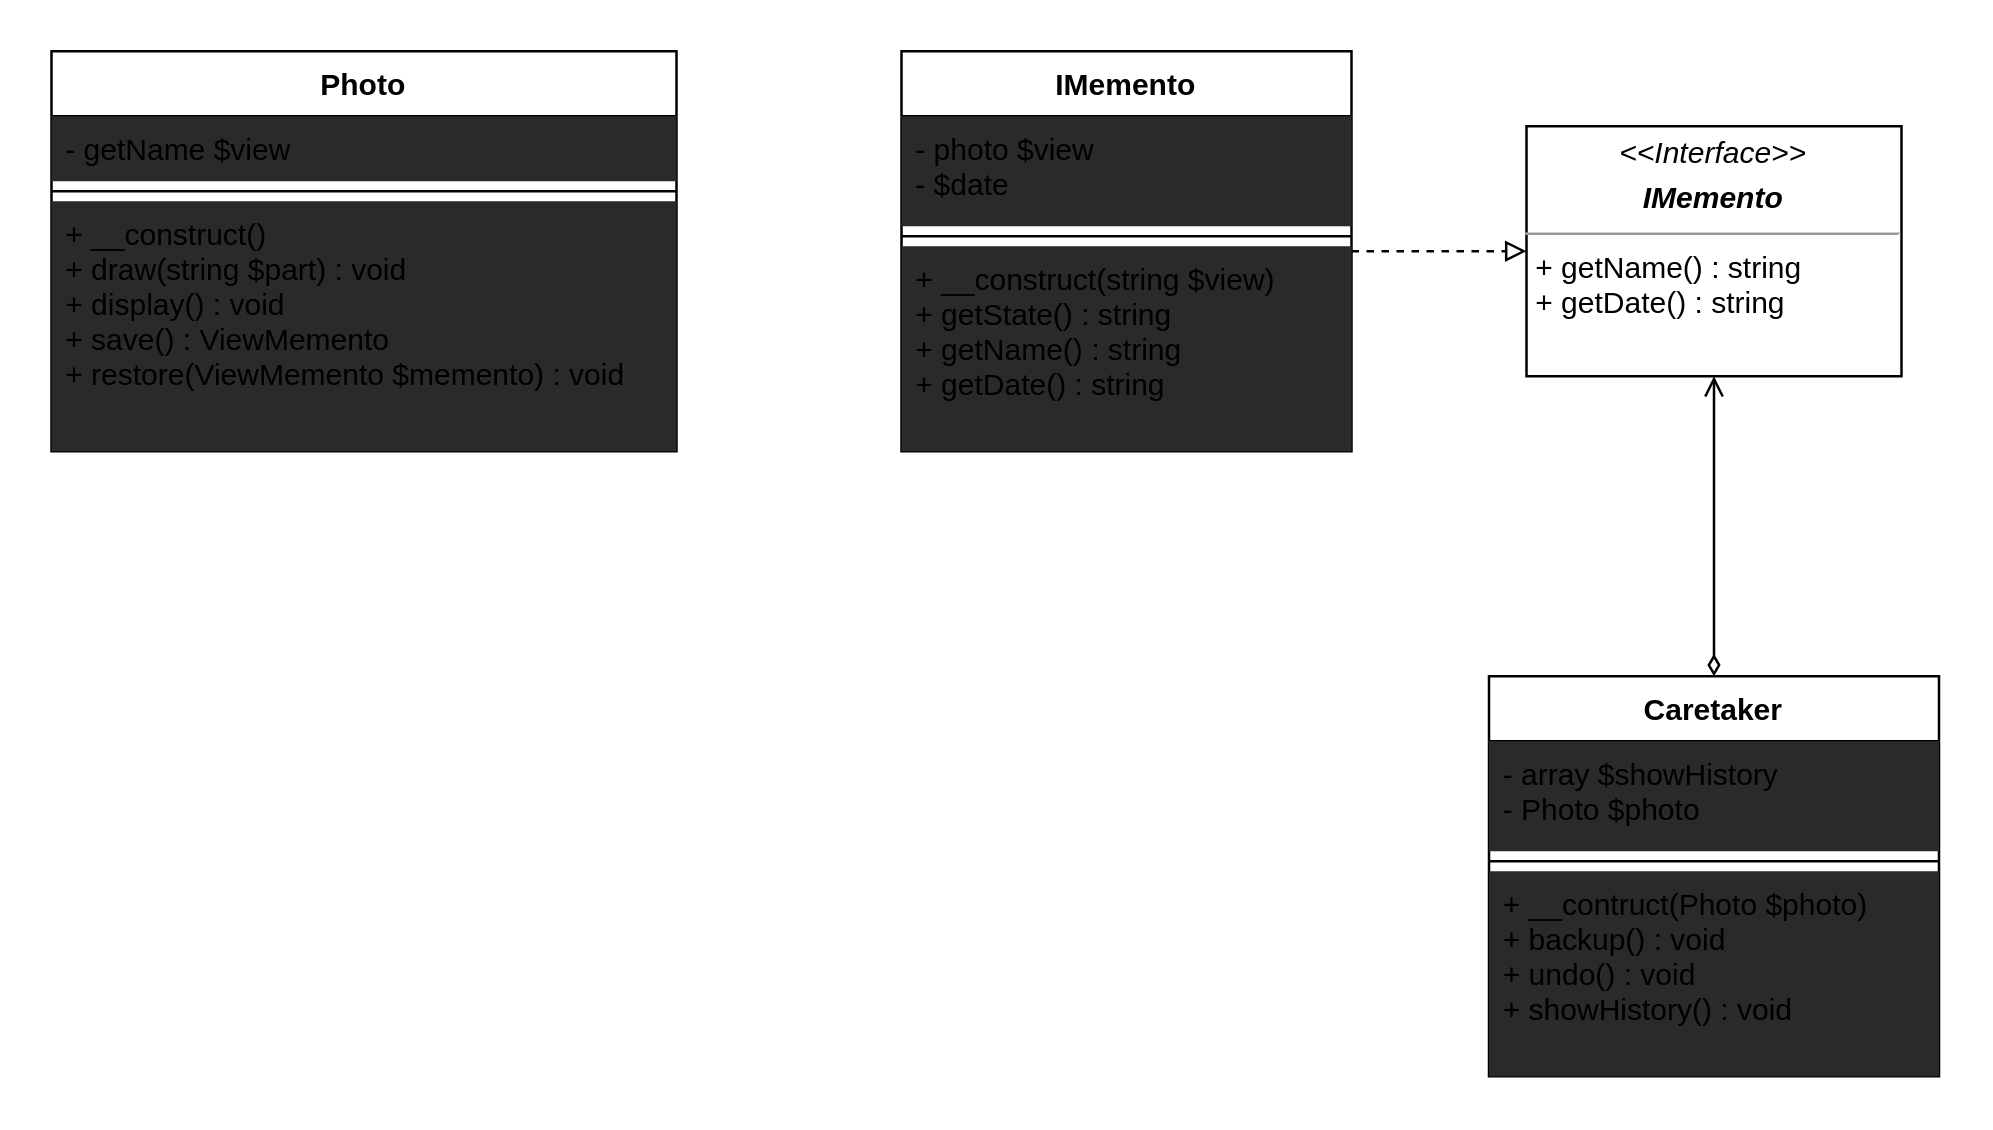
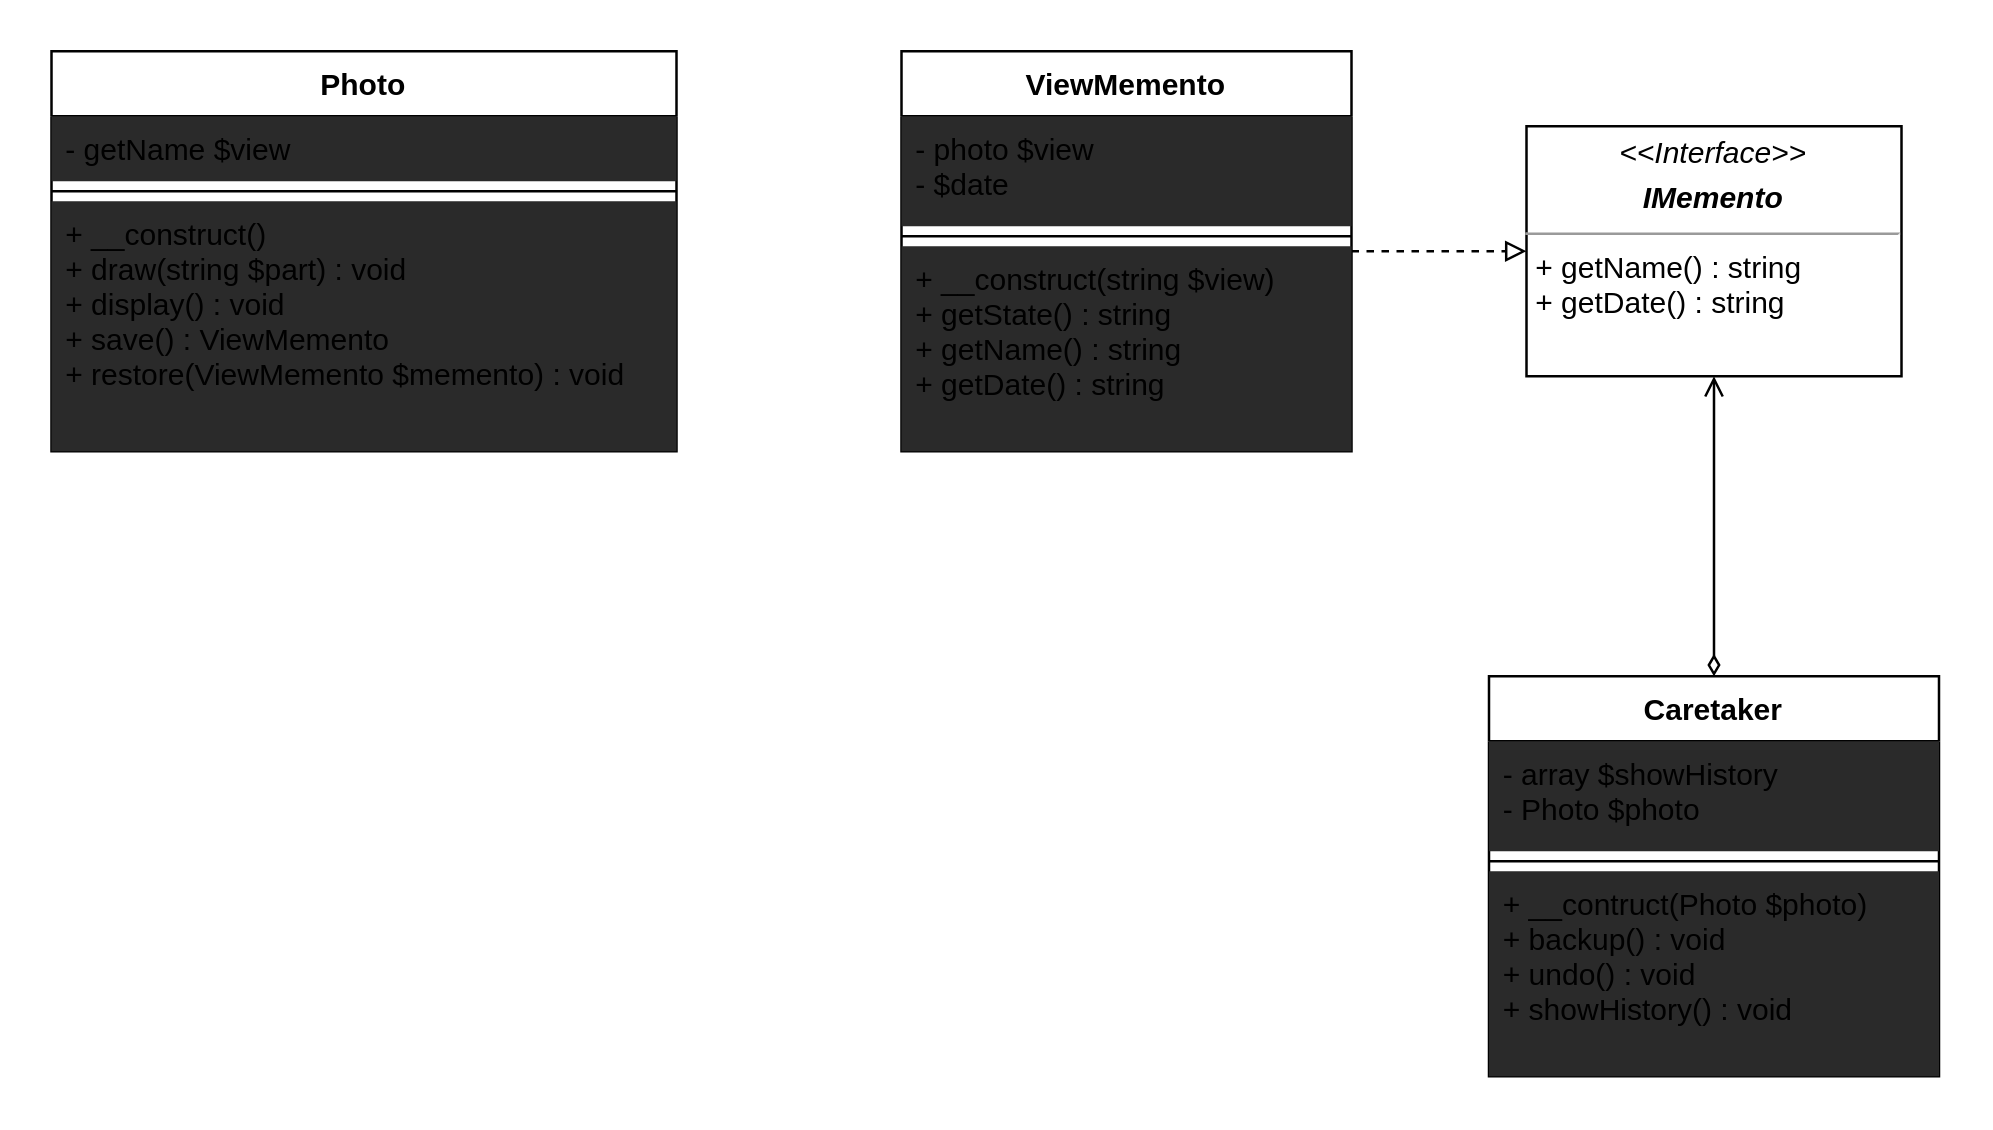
(1125, 85) -> (1125, 85)
